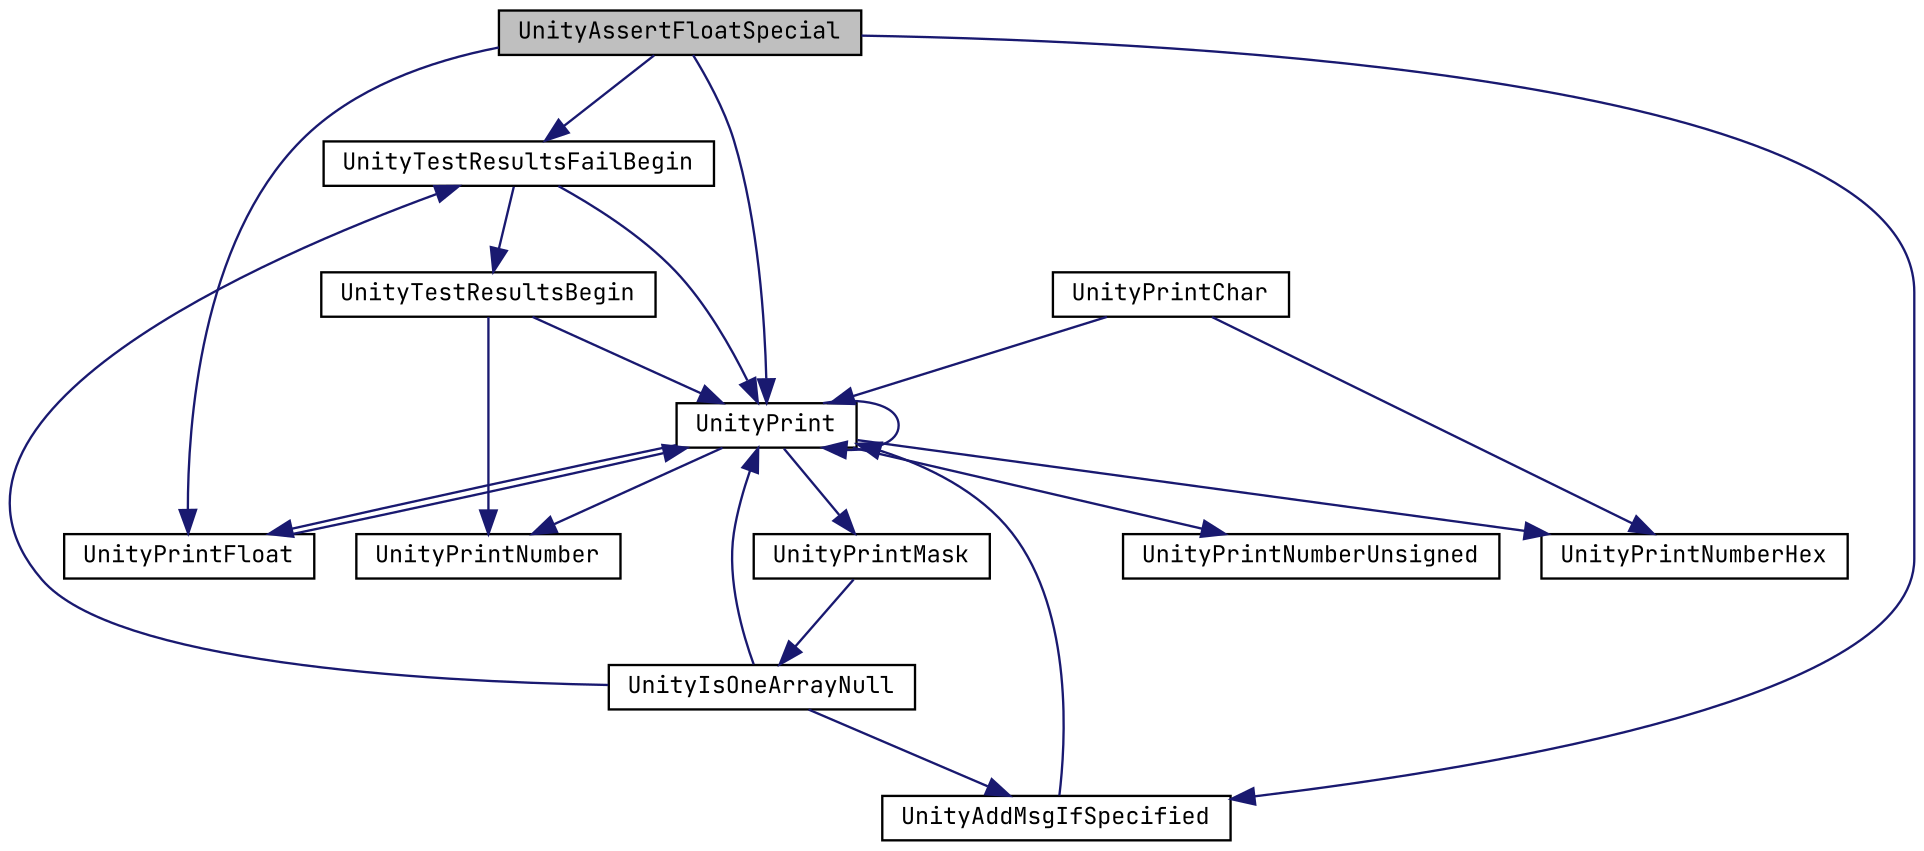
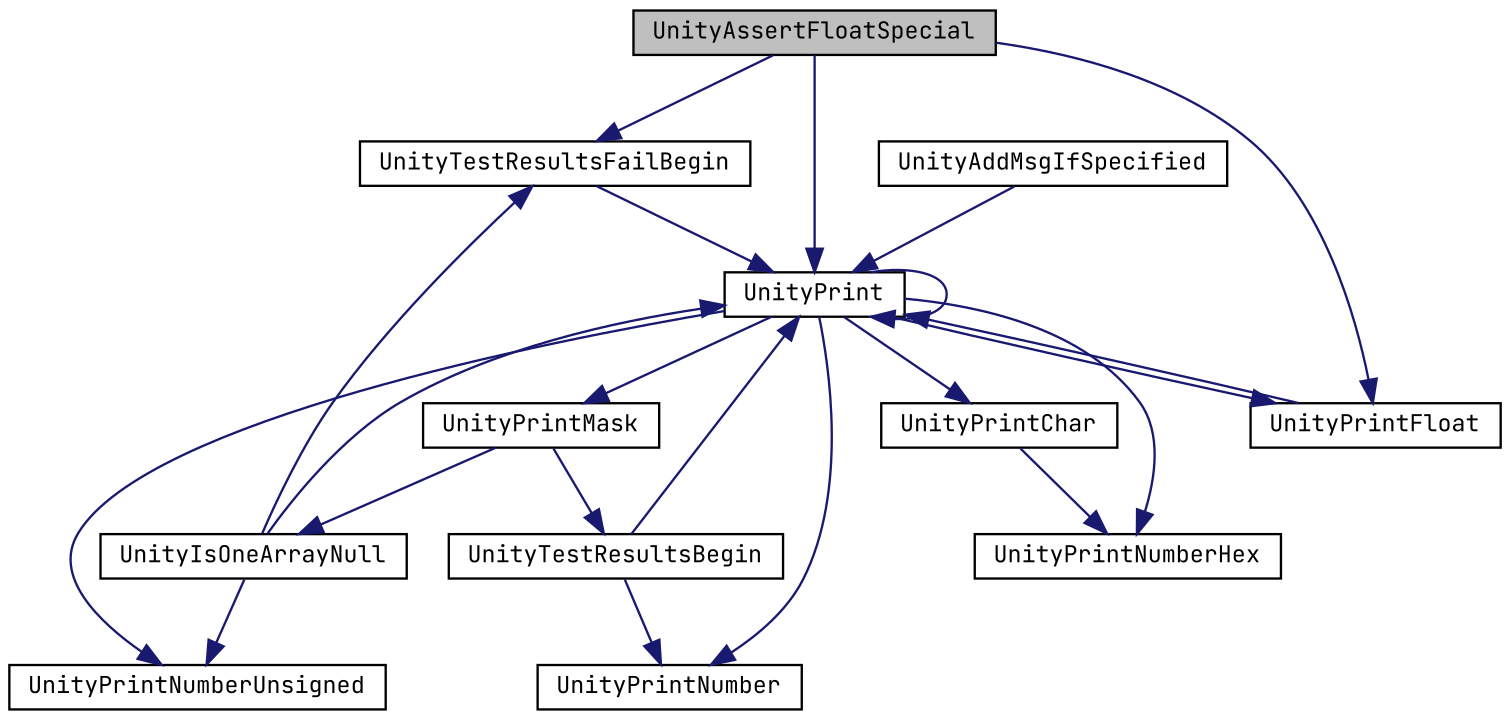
(506, 218) -> (573, 481)
(1888, 231) -> none
(980, 357) -> (897, 353)
(898, 748) -> (230, 611)
